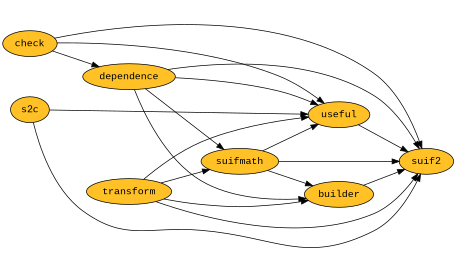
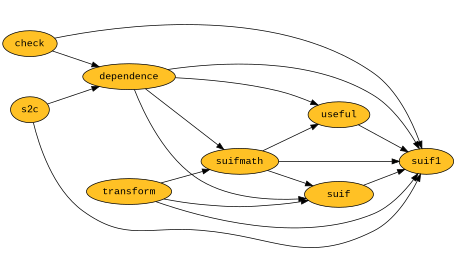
(192, 53) -> none
(162, 112) -> (70, 96)
(217, 136) -> none
(426, 161) -> (426, 161)
(339, 194) -> (339, 194)
